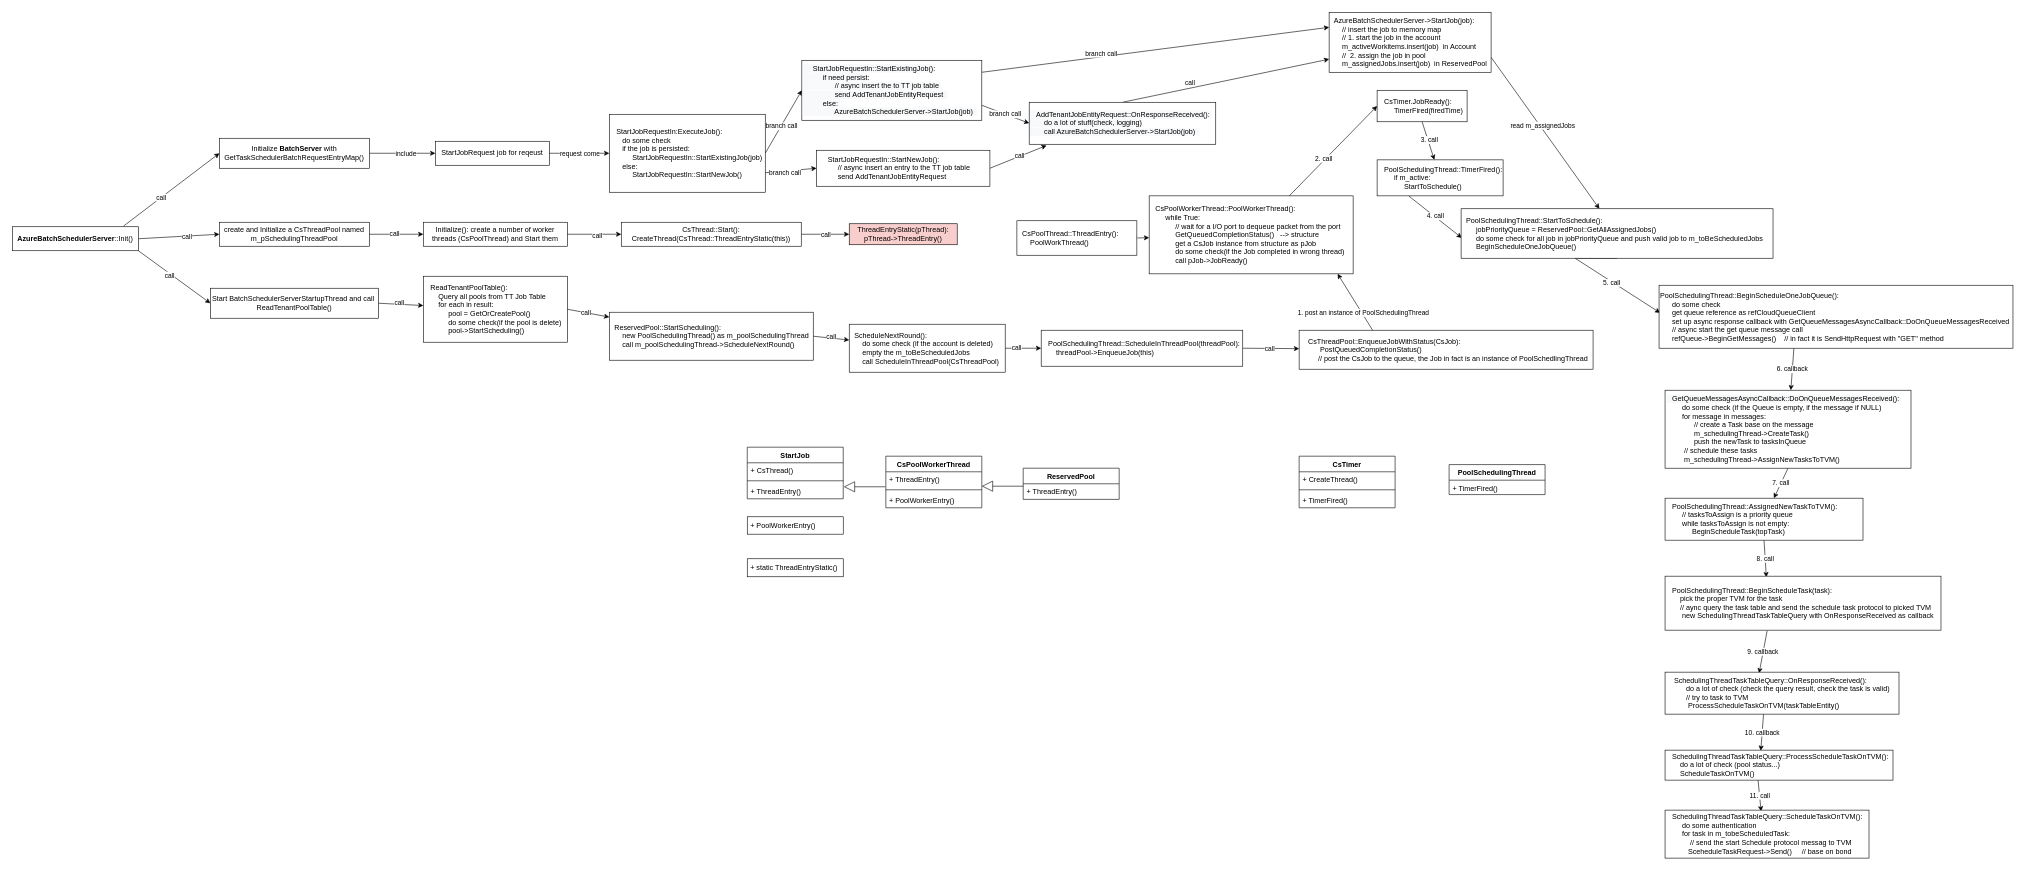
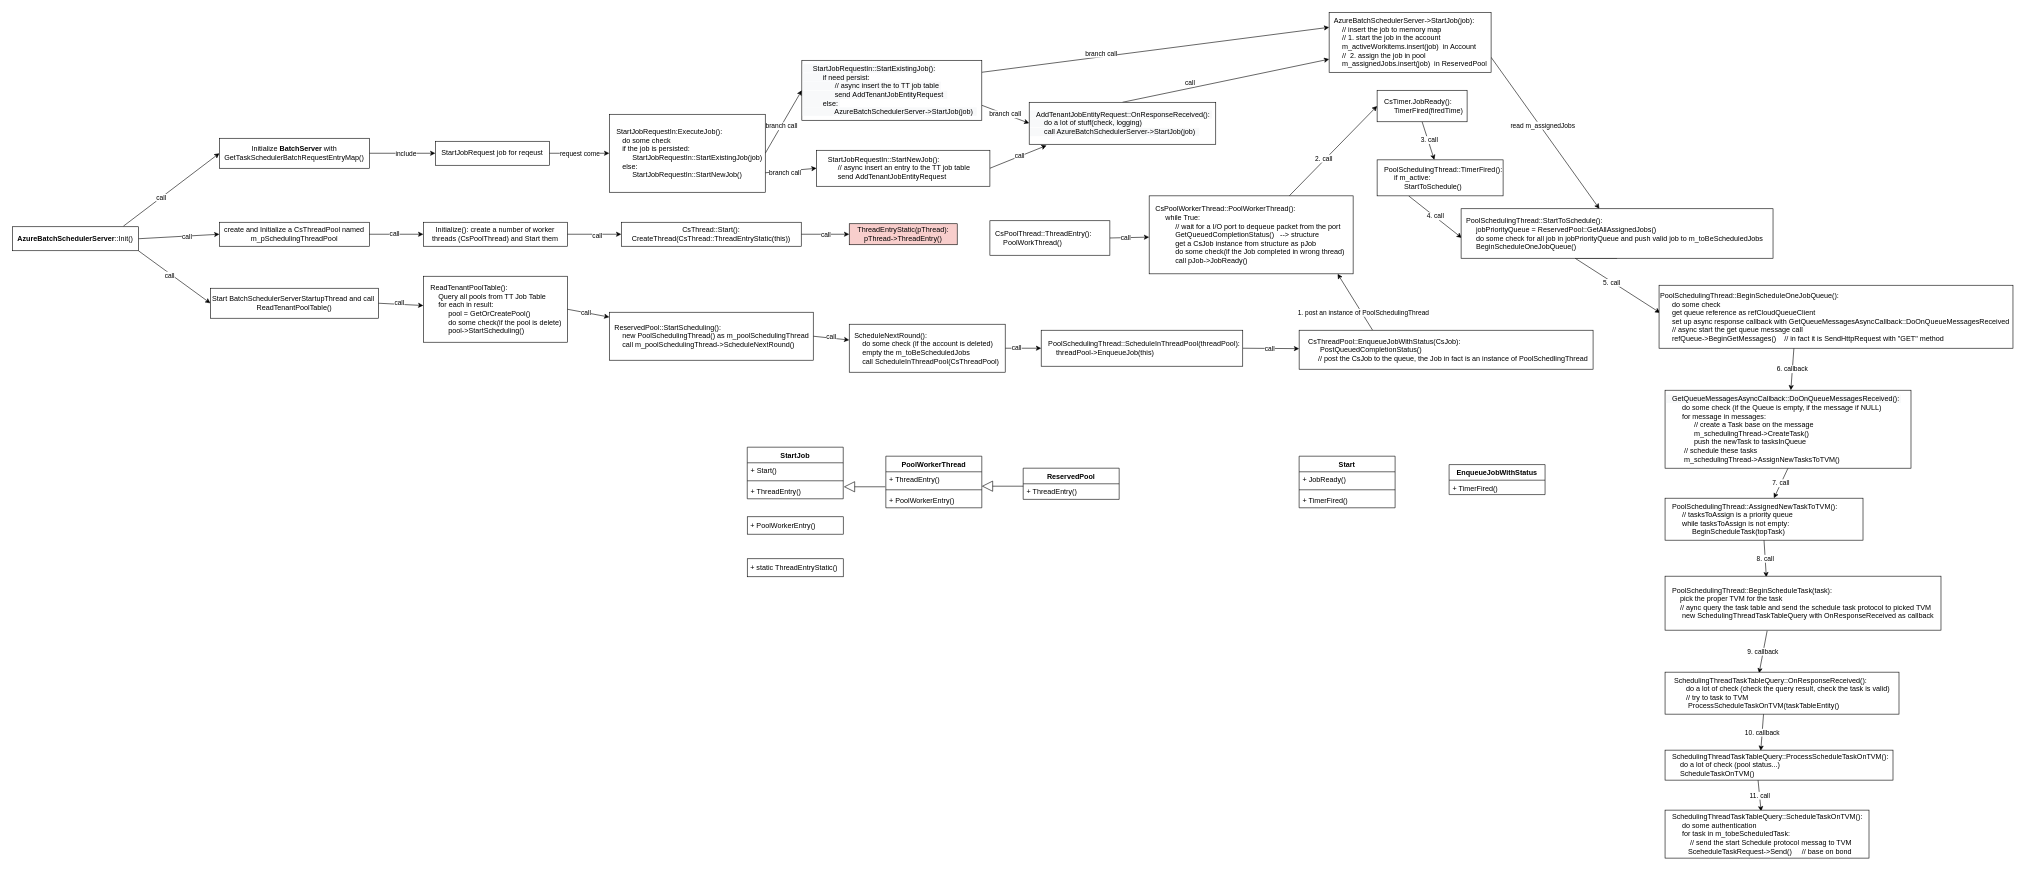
(1077, 238) -> (1050, 238)
(934, 464) -> (934, 464)
(1347, 464) -> (1347, 464)
(774, 471) -> (768, 471)
(1497, 473) -> (1497, 473)
(1334, 480) -> (1326, 480)
